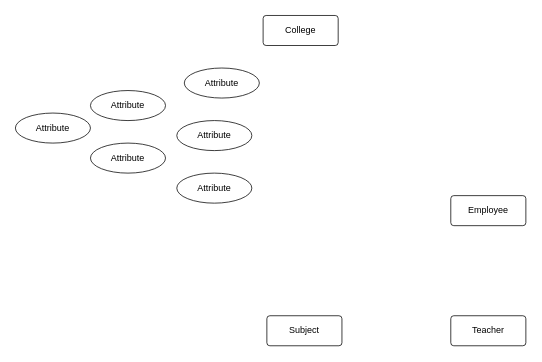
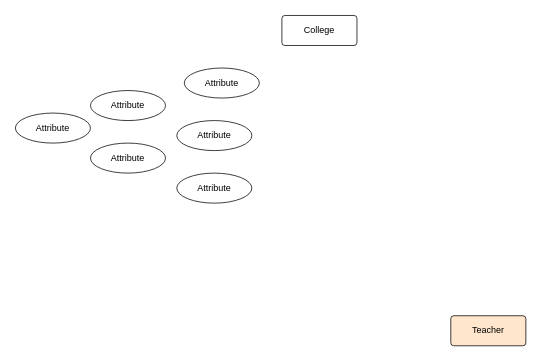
(300, 30) -> (319, 30)
(488, 210) -> none
(304, 330) -> none
(488, 330) -> (488, 330)
